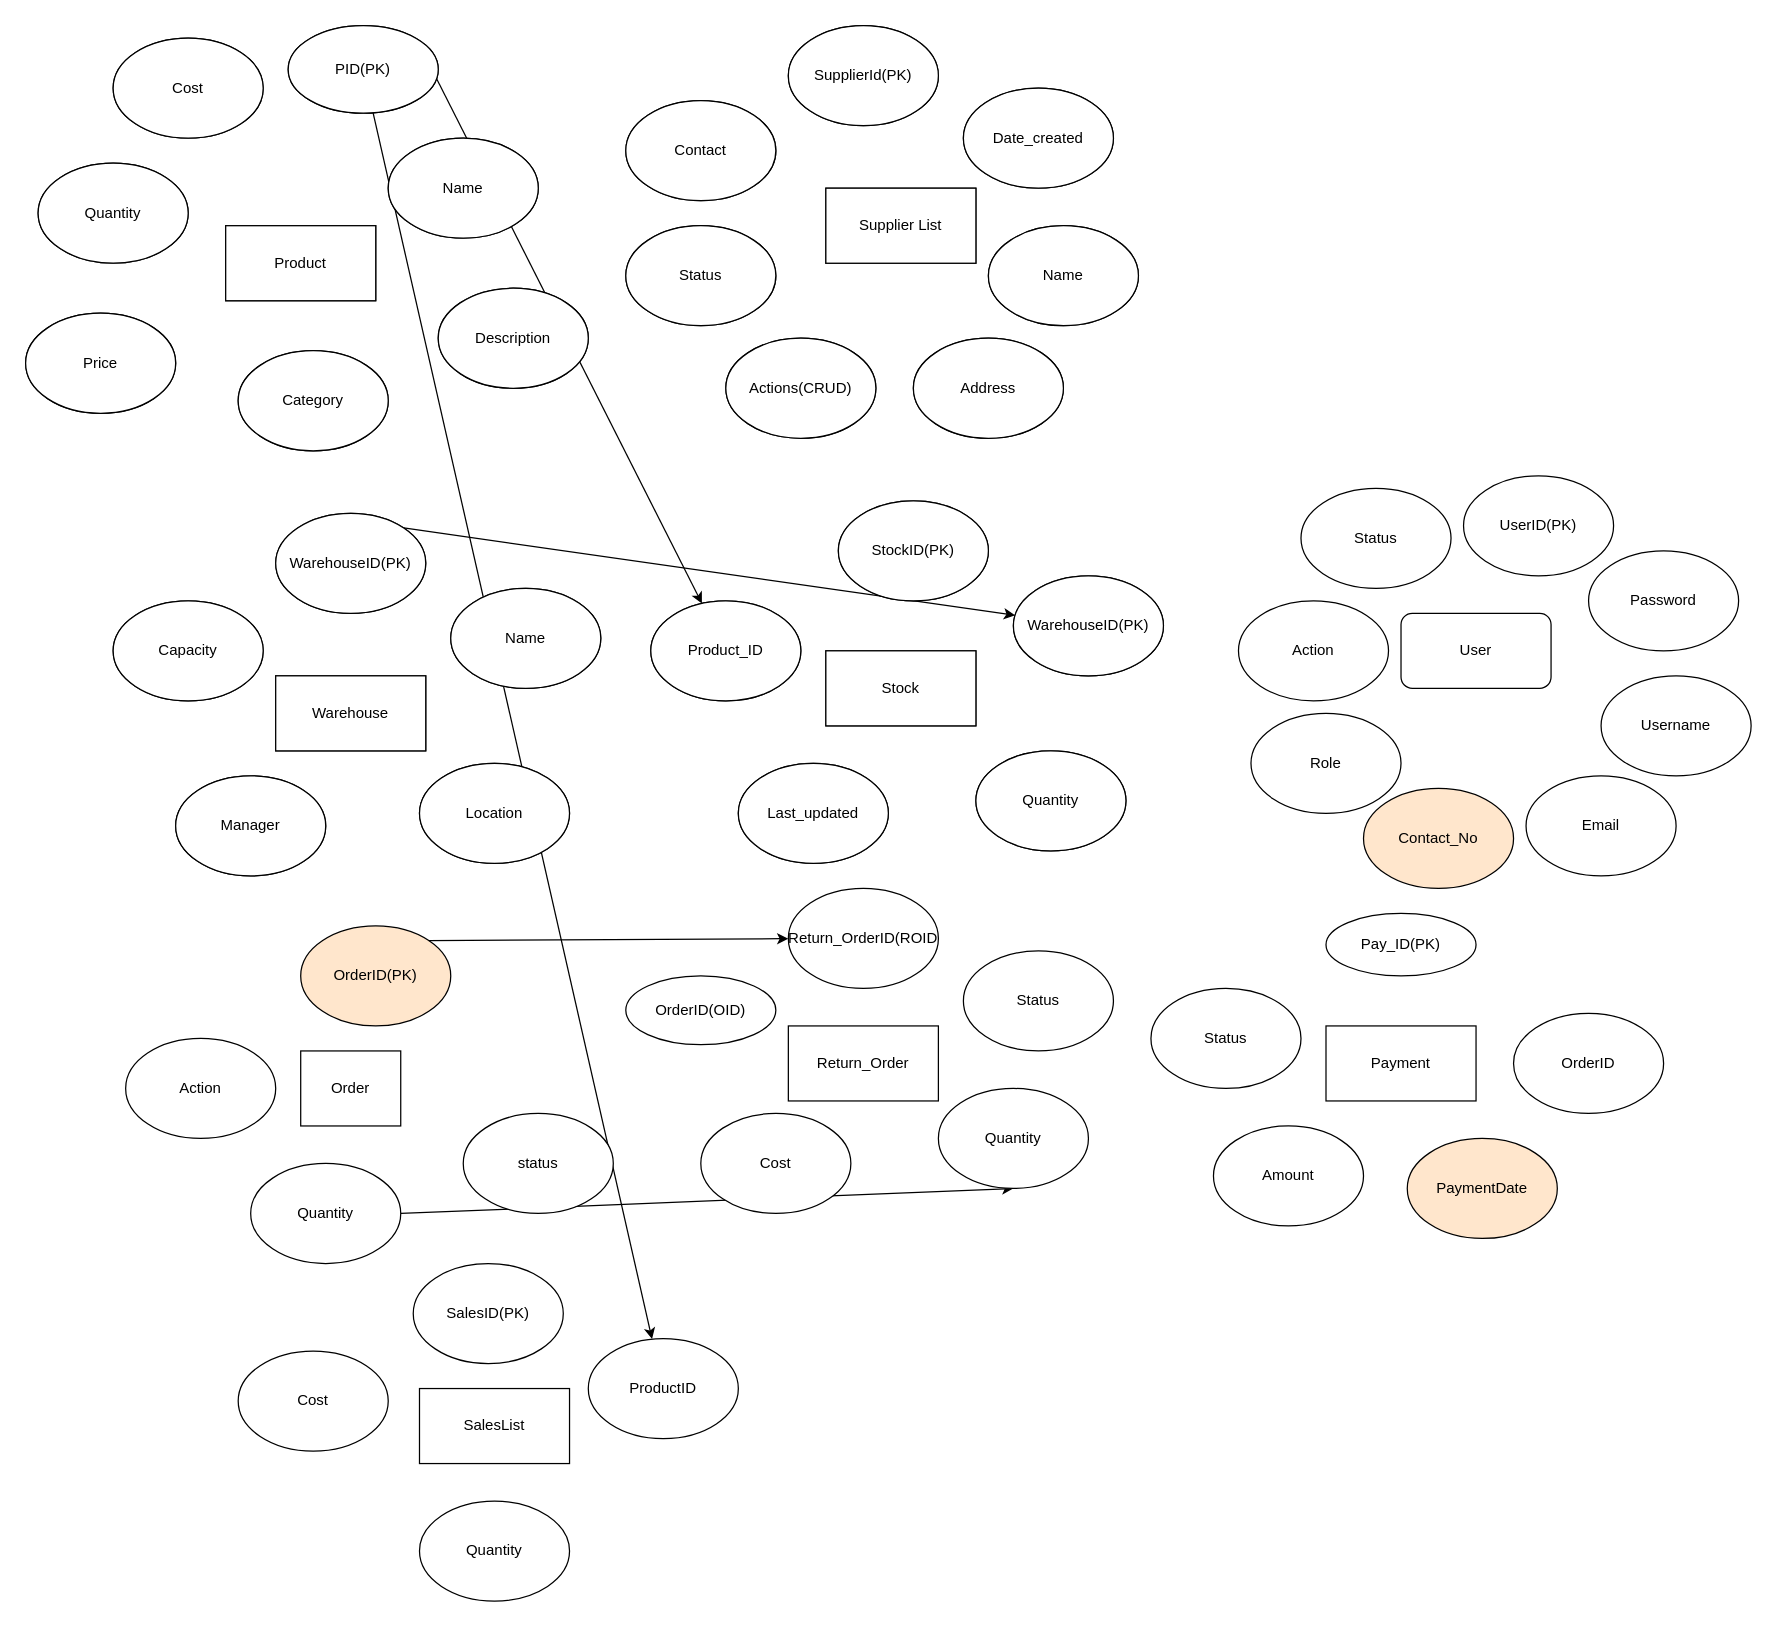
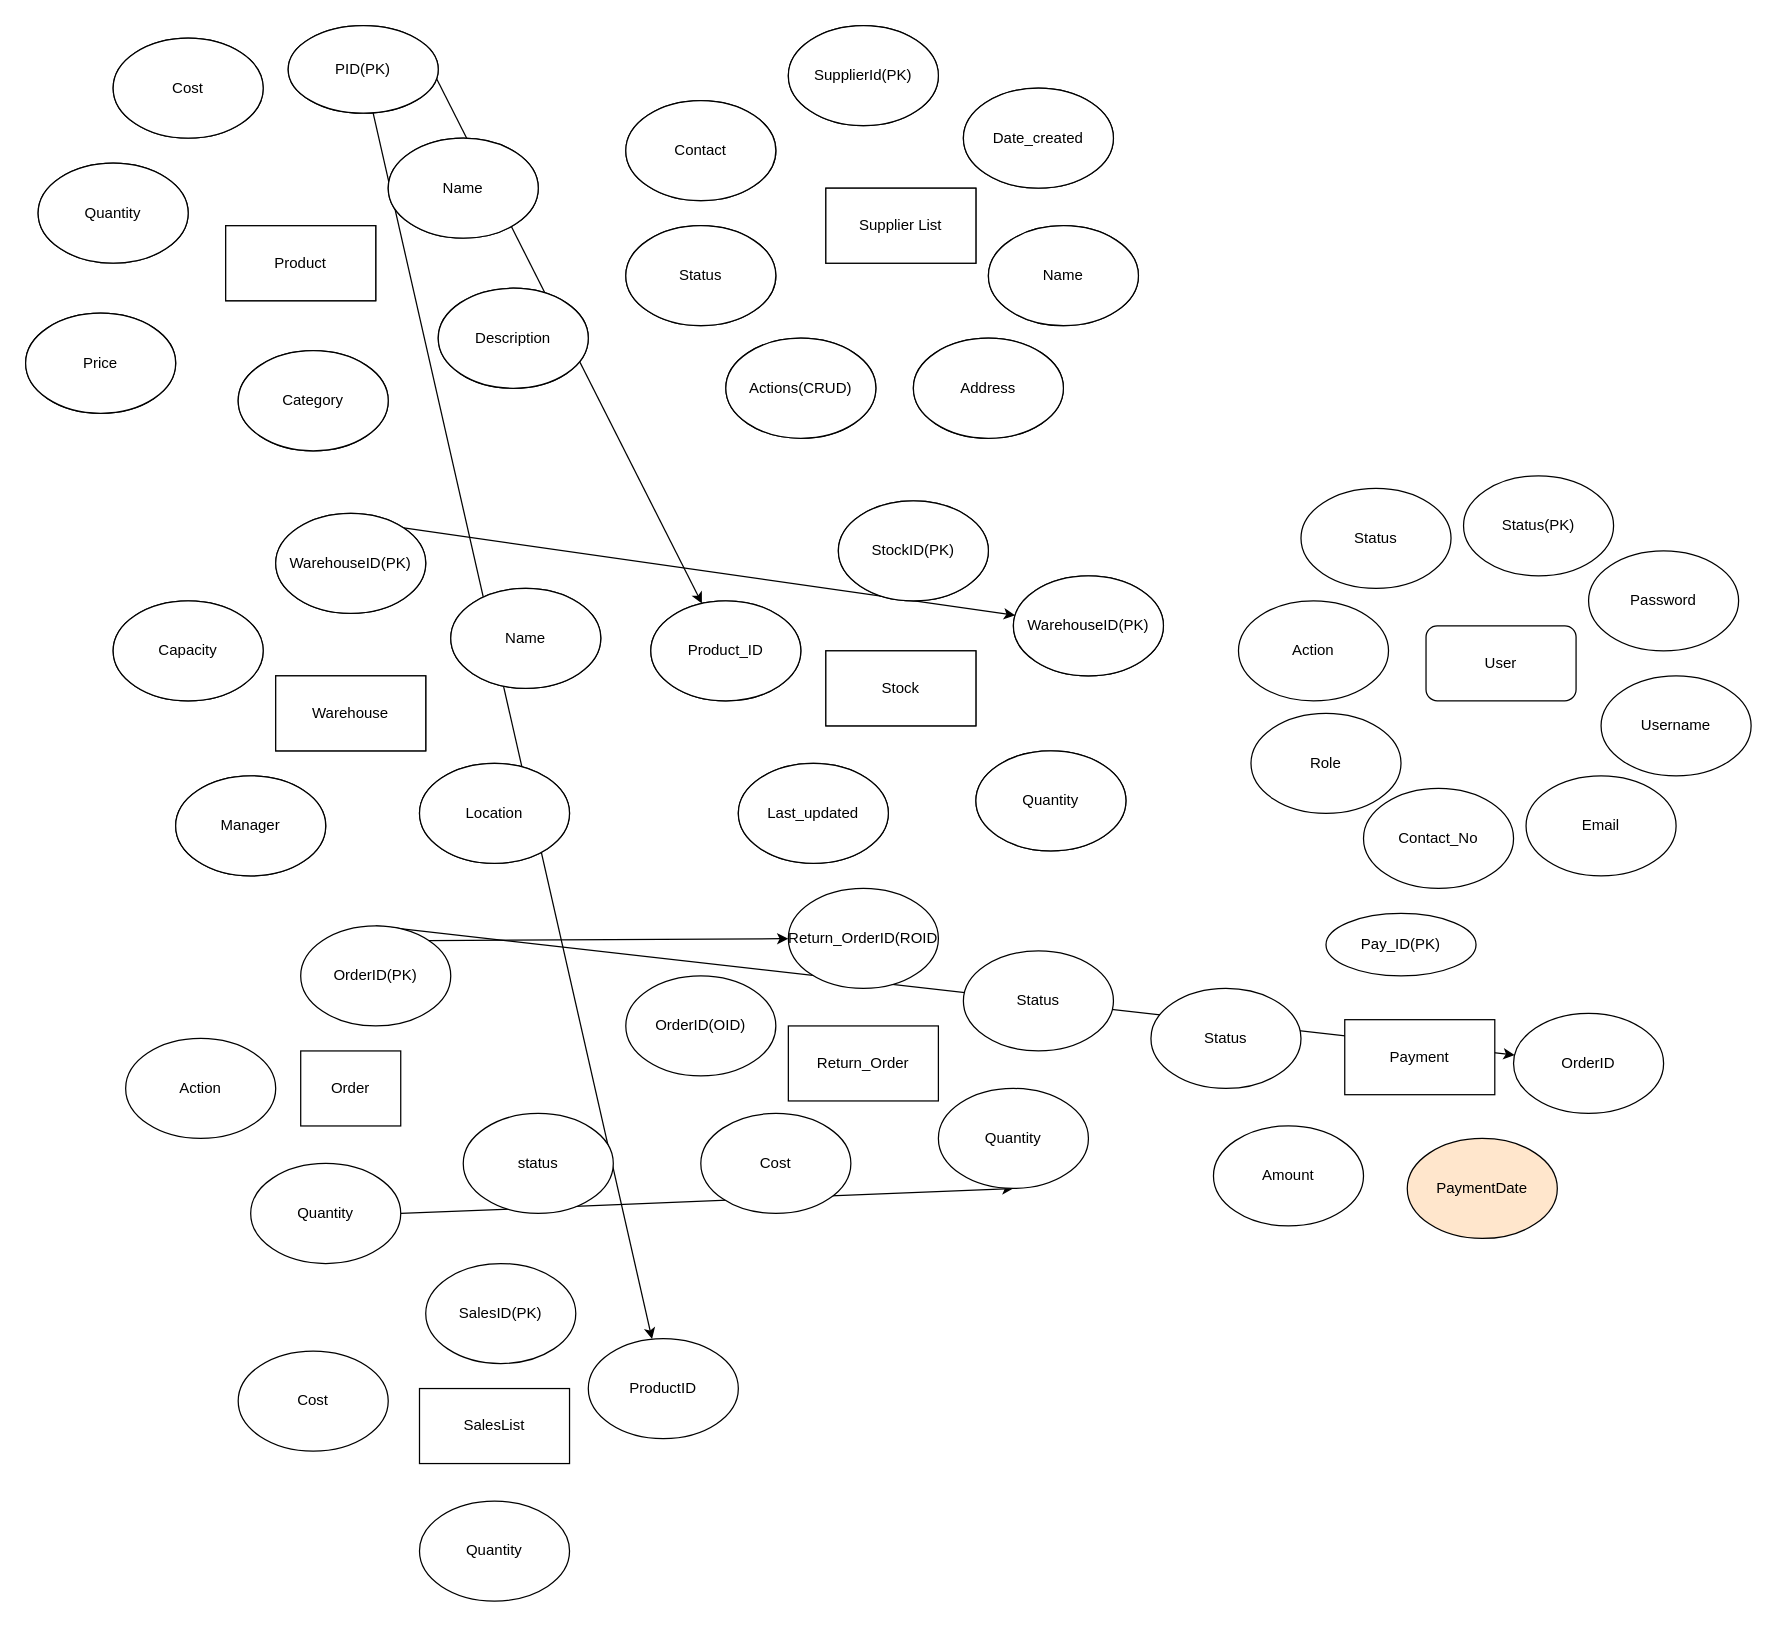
(1538, 526) -> (1538, 526)
(1476, 651) -> (1501, 663)
(1438, 838) -> (1438, 838)
none -> (664, 958)
(376, 976) -> (376, 976)
(701, 1010) -> (701, 1026)
(1401, 1063) -> (1419, 1057)
(488, 1313) -> (501, 1313)
